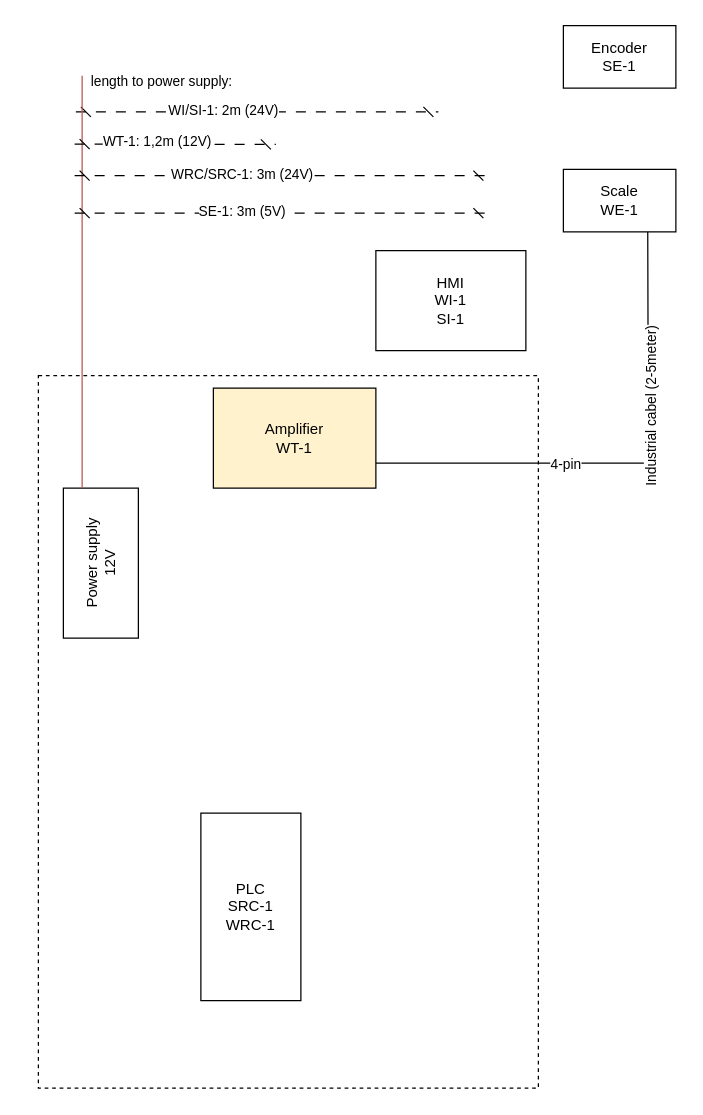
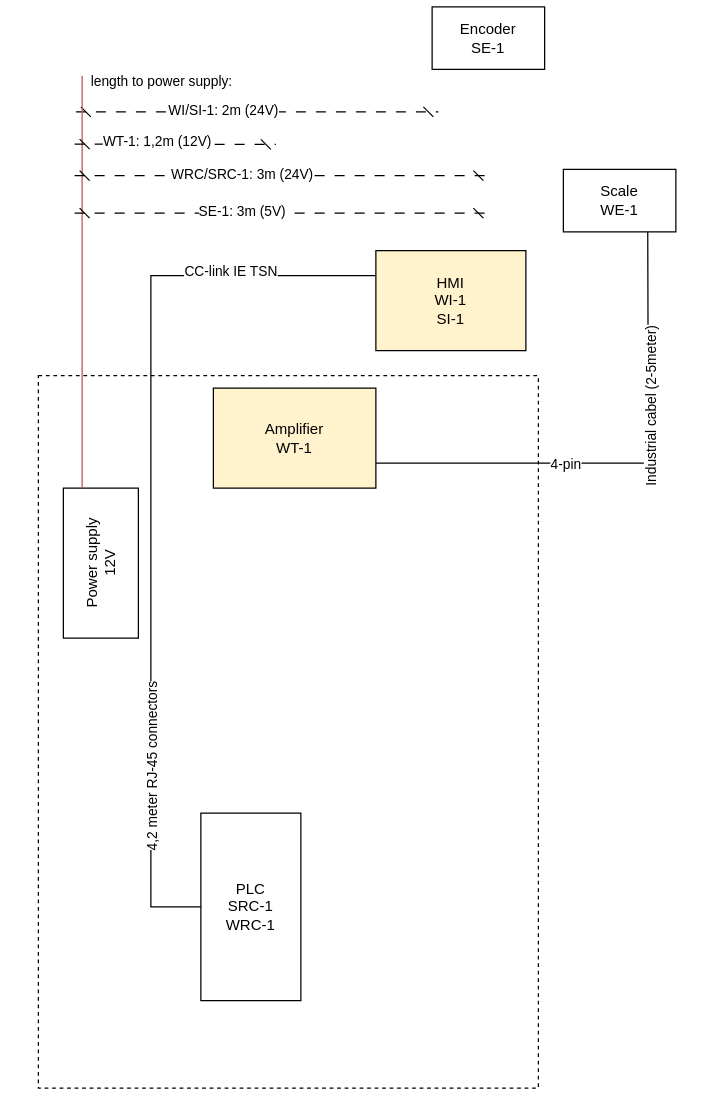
(619, 57) -> (488, 38)
(451, 301) -> (451, 301)
none -> (151, 504)
